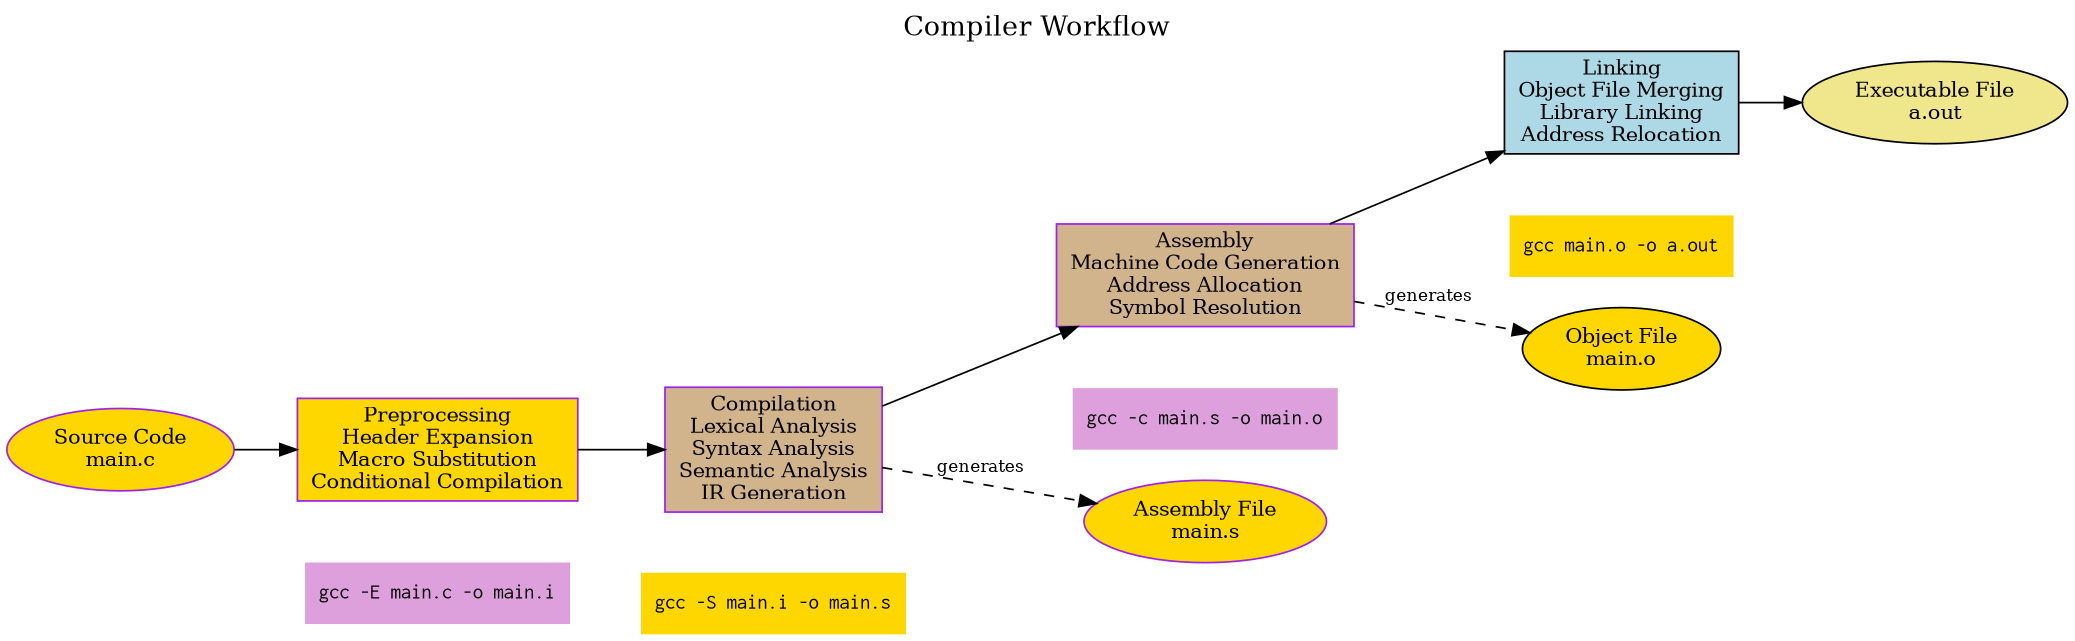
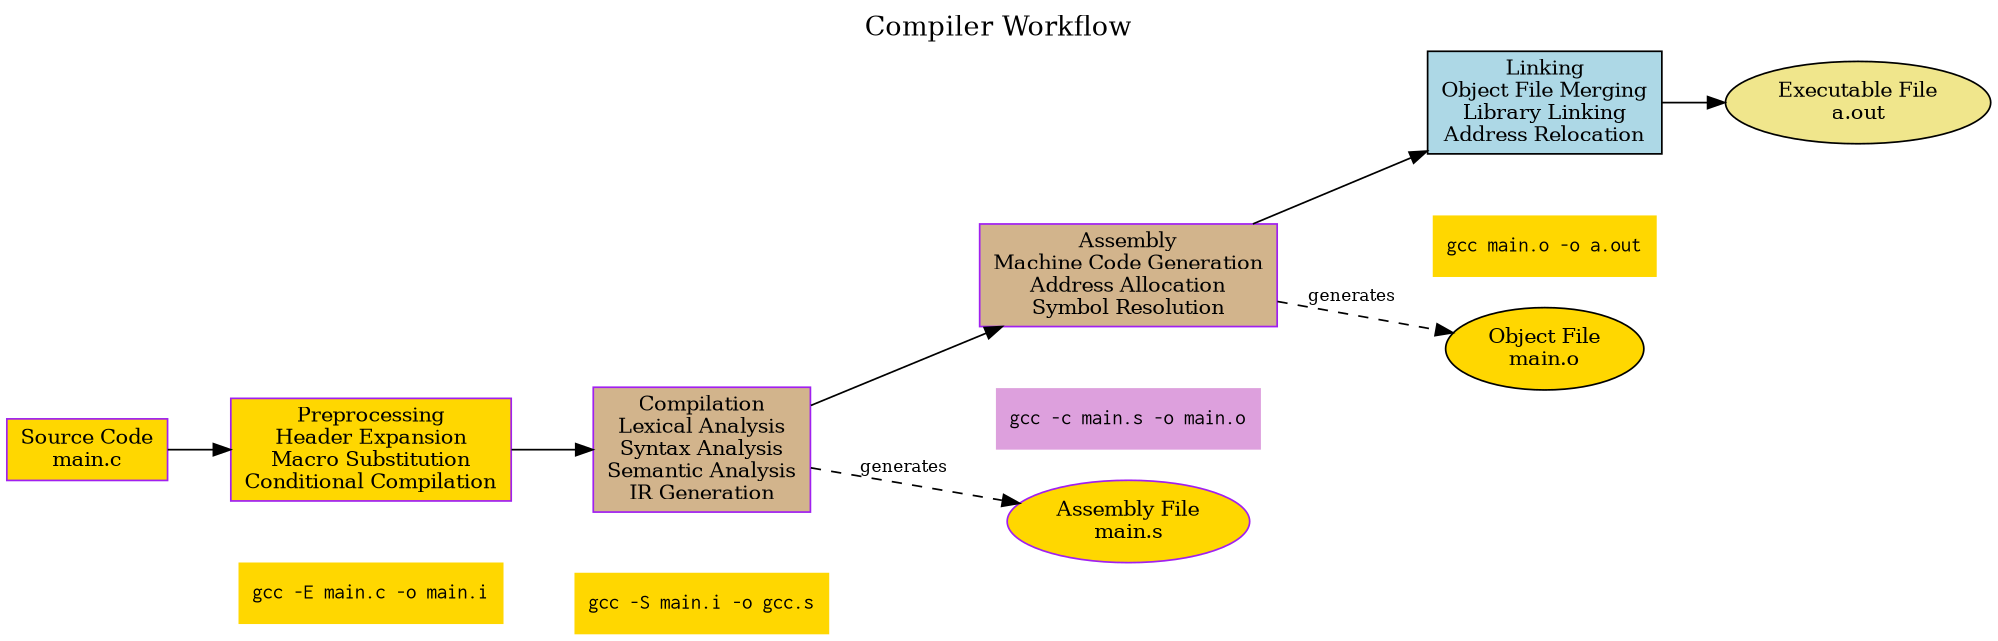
(120, 450) -> (87, 450)
(438, 593) -> (371, 593)
(774, 604) -> (702, 604)
